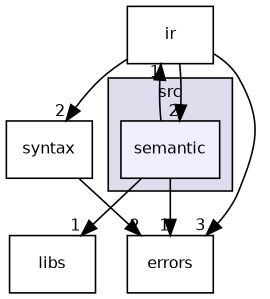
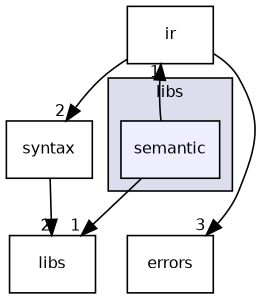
(181, 88) -> none
(170, 93) -> (170, 93)
(103, 200) -> (51, 199)
(170, 201) -> none
